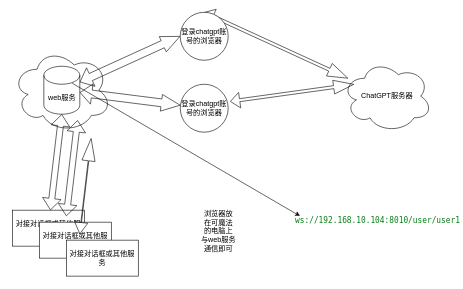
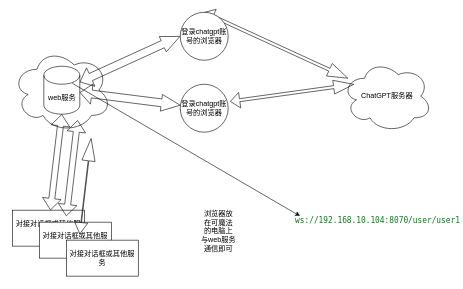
(361, 213) -> (361, 213)
